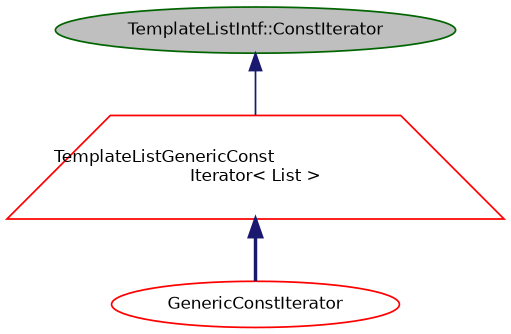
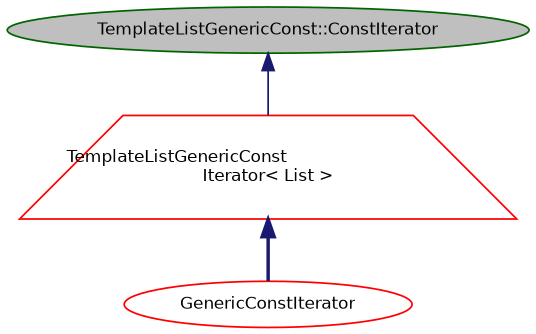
(256, 30) -> (268, 30)
